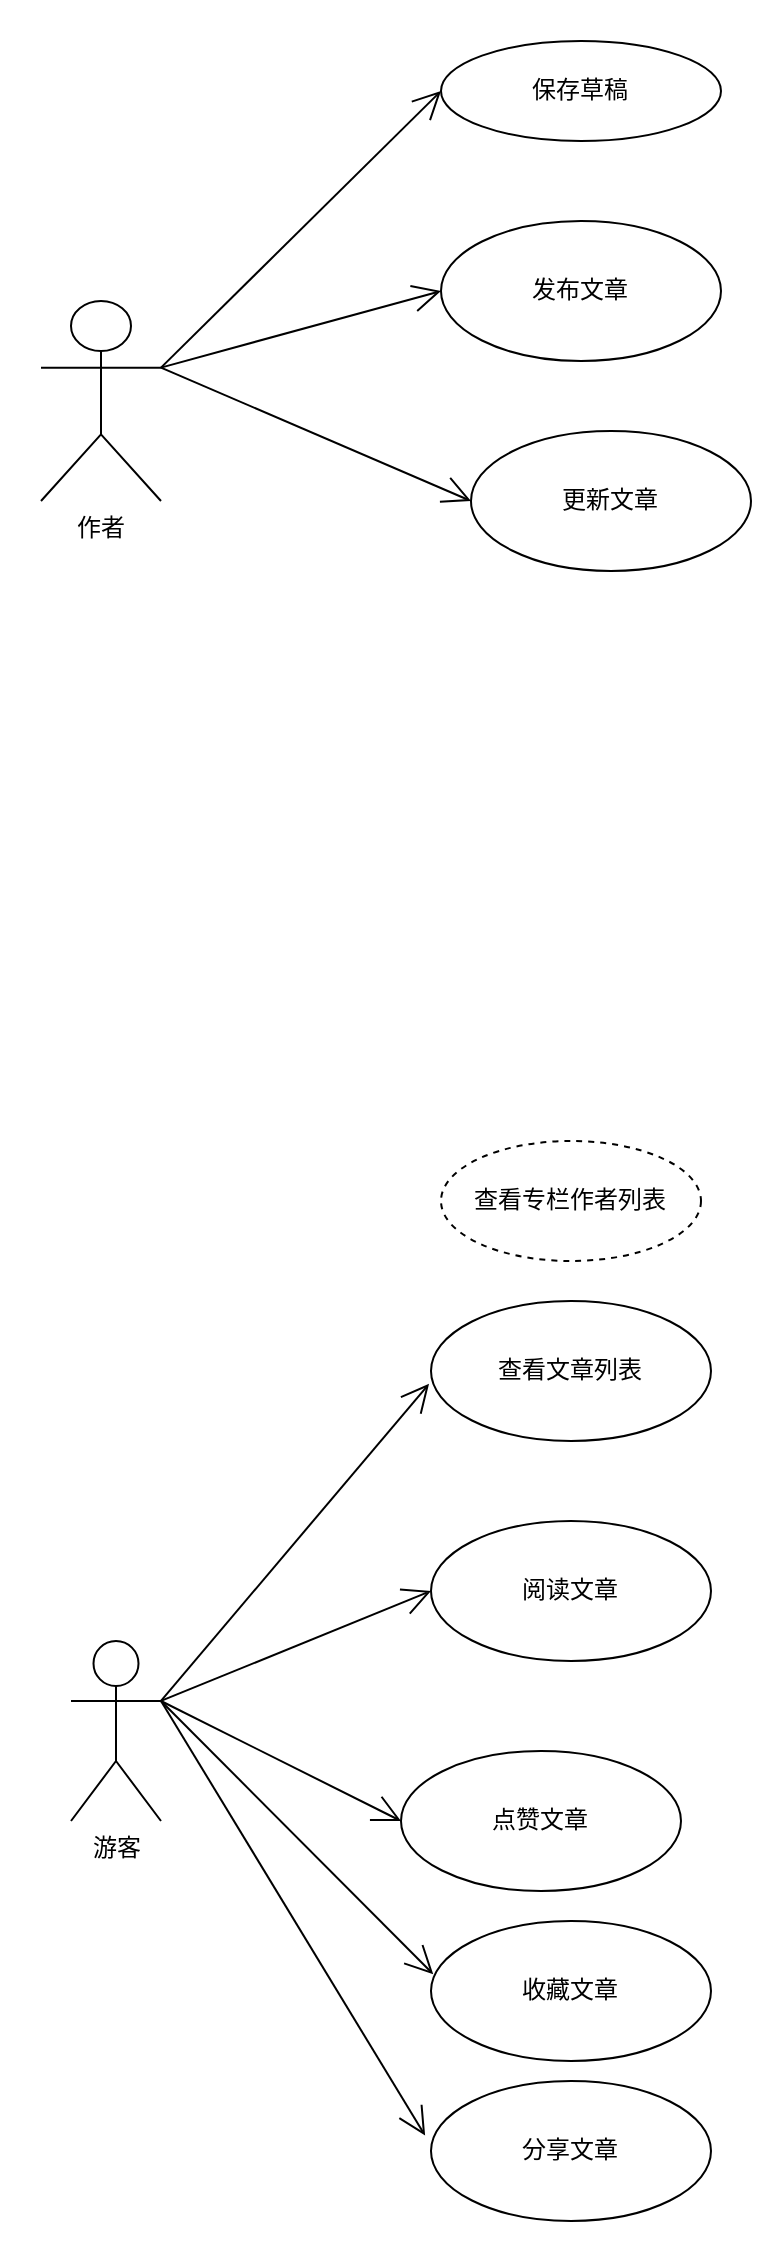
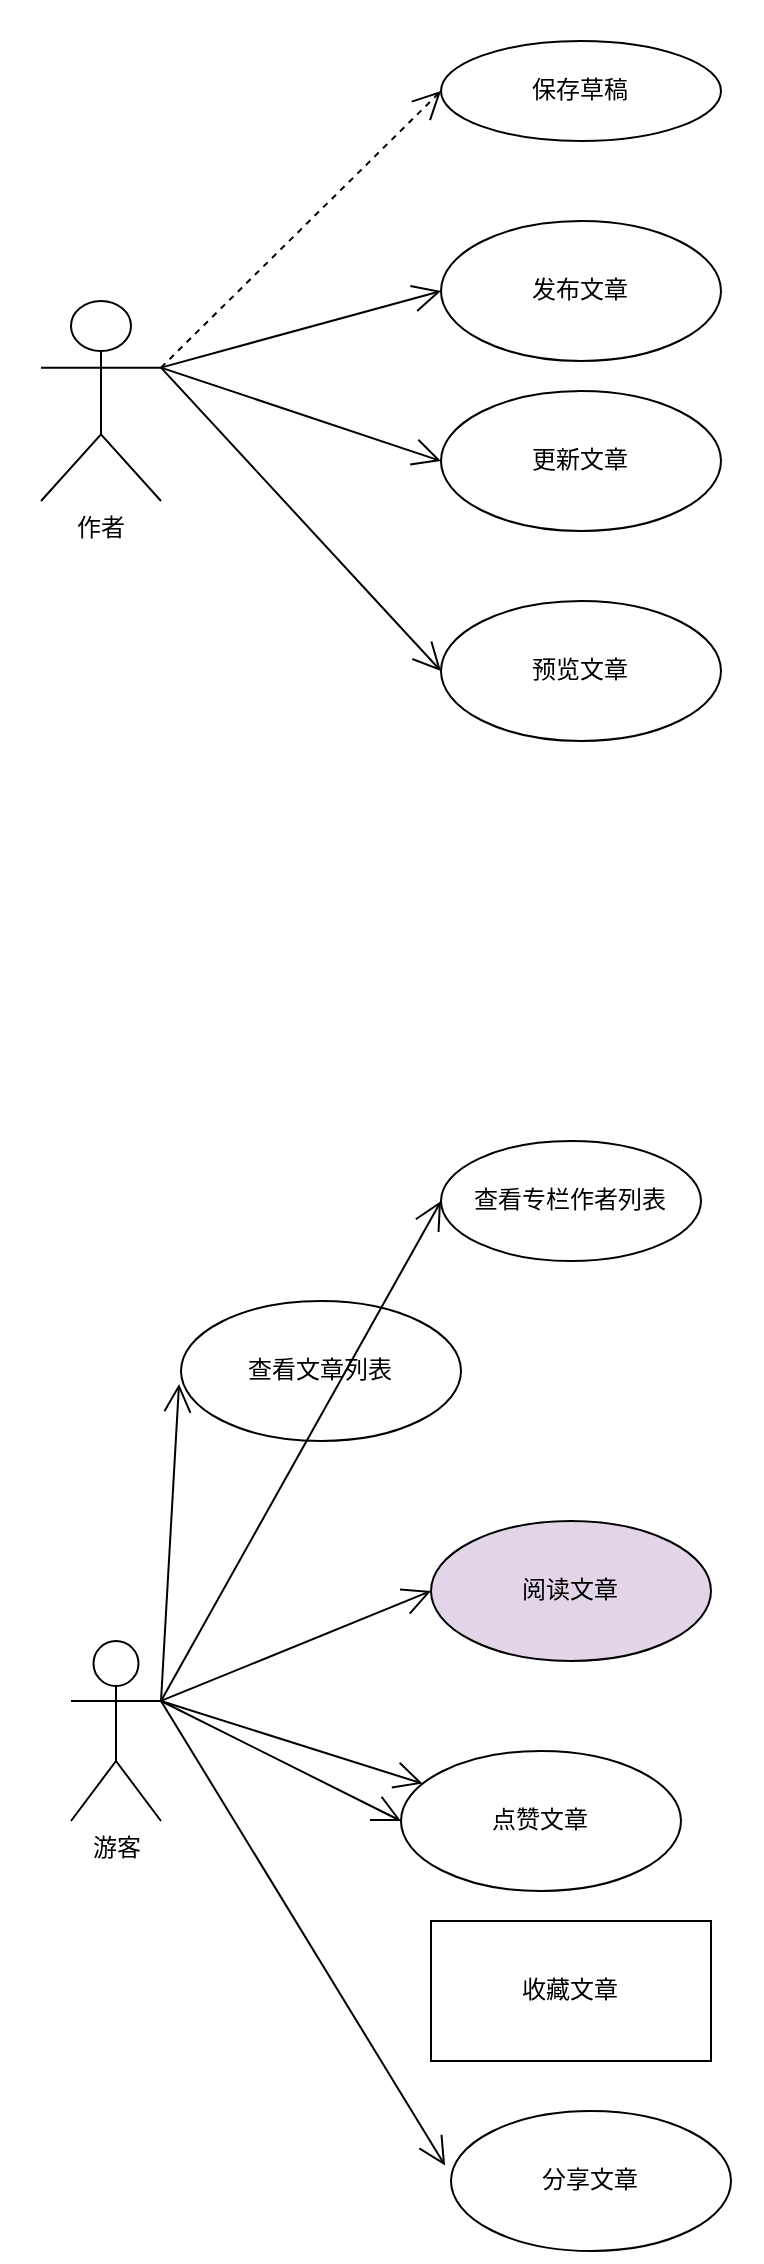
(300, 230) -> (300, 230)
(611, 501) -> (581, 461)
none -> (302, 520)
none -> (581, 671)
(571, 1201) -> (571, 1201)
(571, 1371) -> (321, 1371)
none -> (304, 1446)
(571, 1591) -> (571, 1591)
(302, 1842) -> (297, 1744)
(571, 1991) -> (571, 1991)
(571, 2151) -> (591, 2181)
